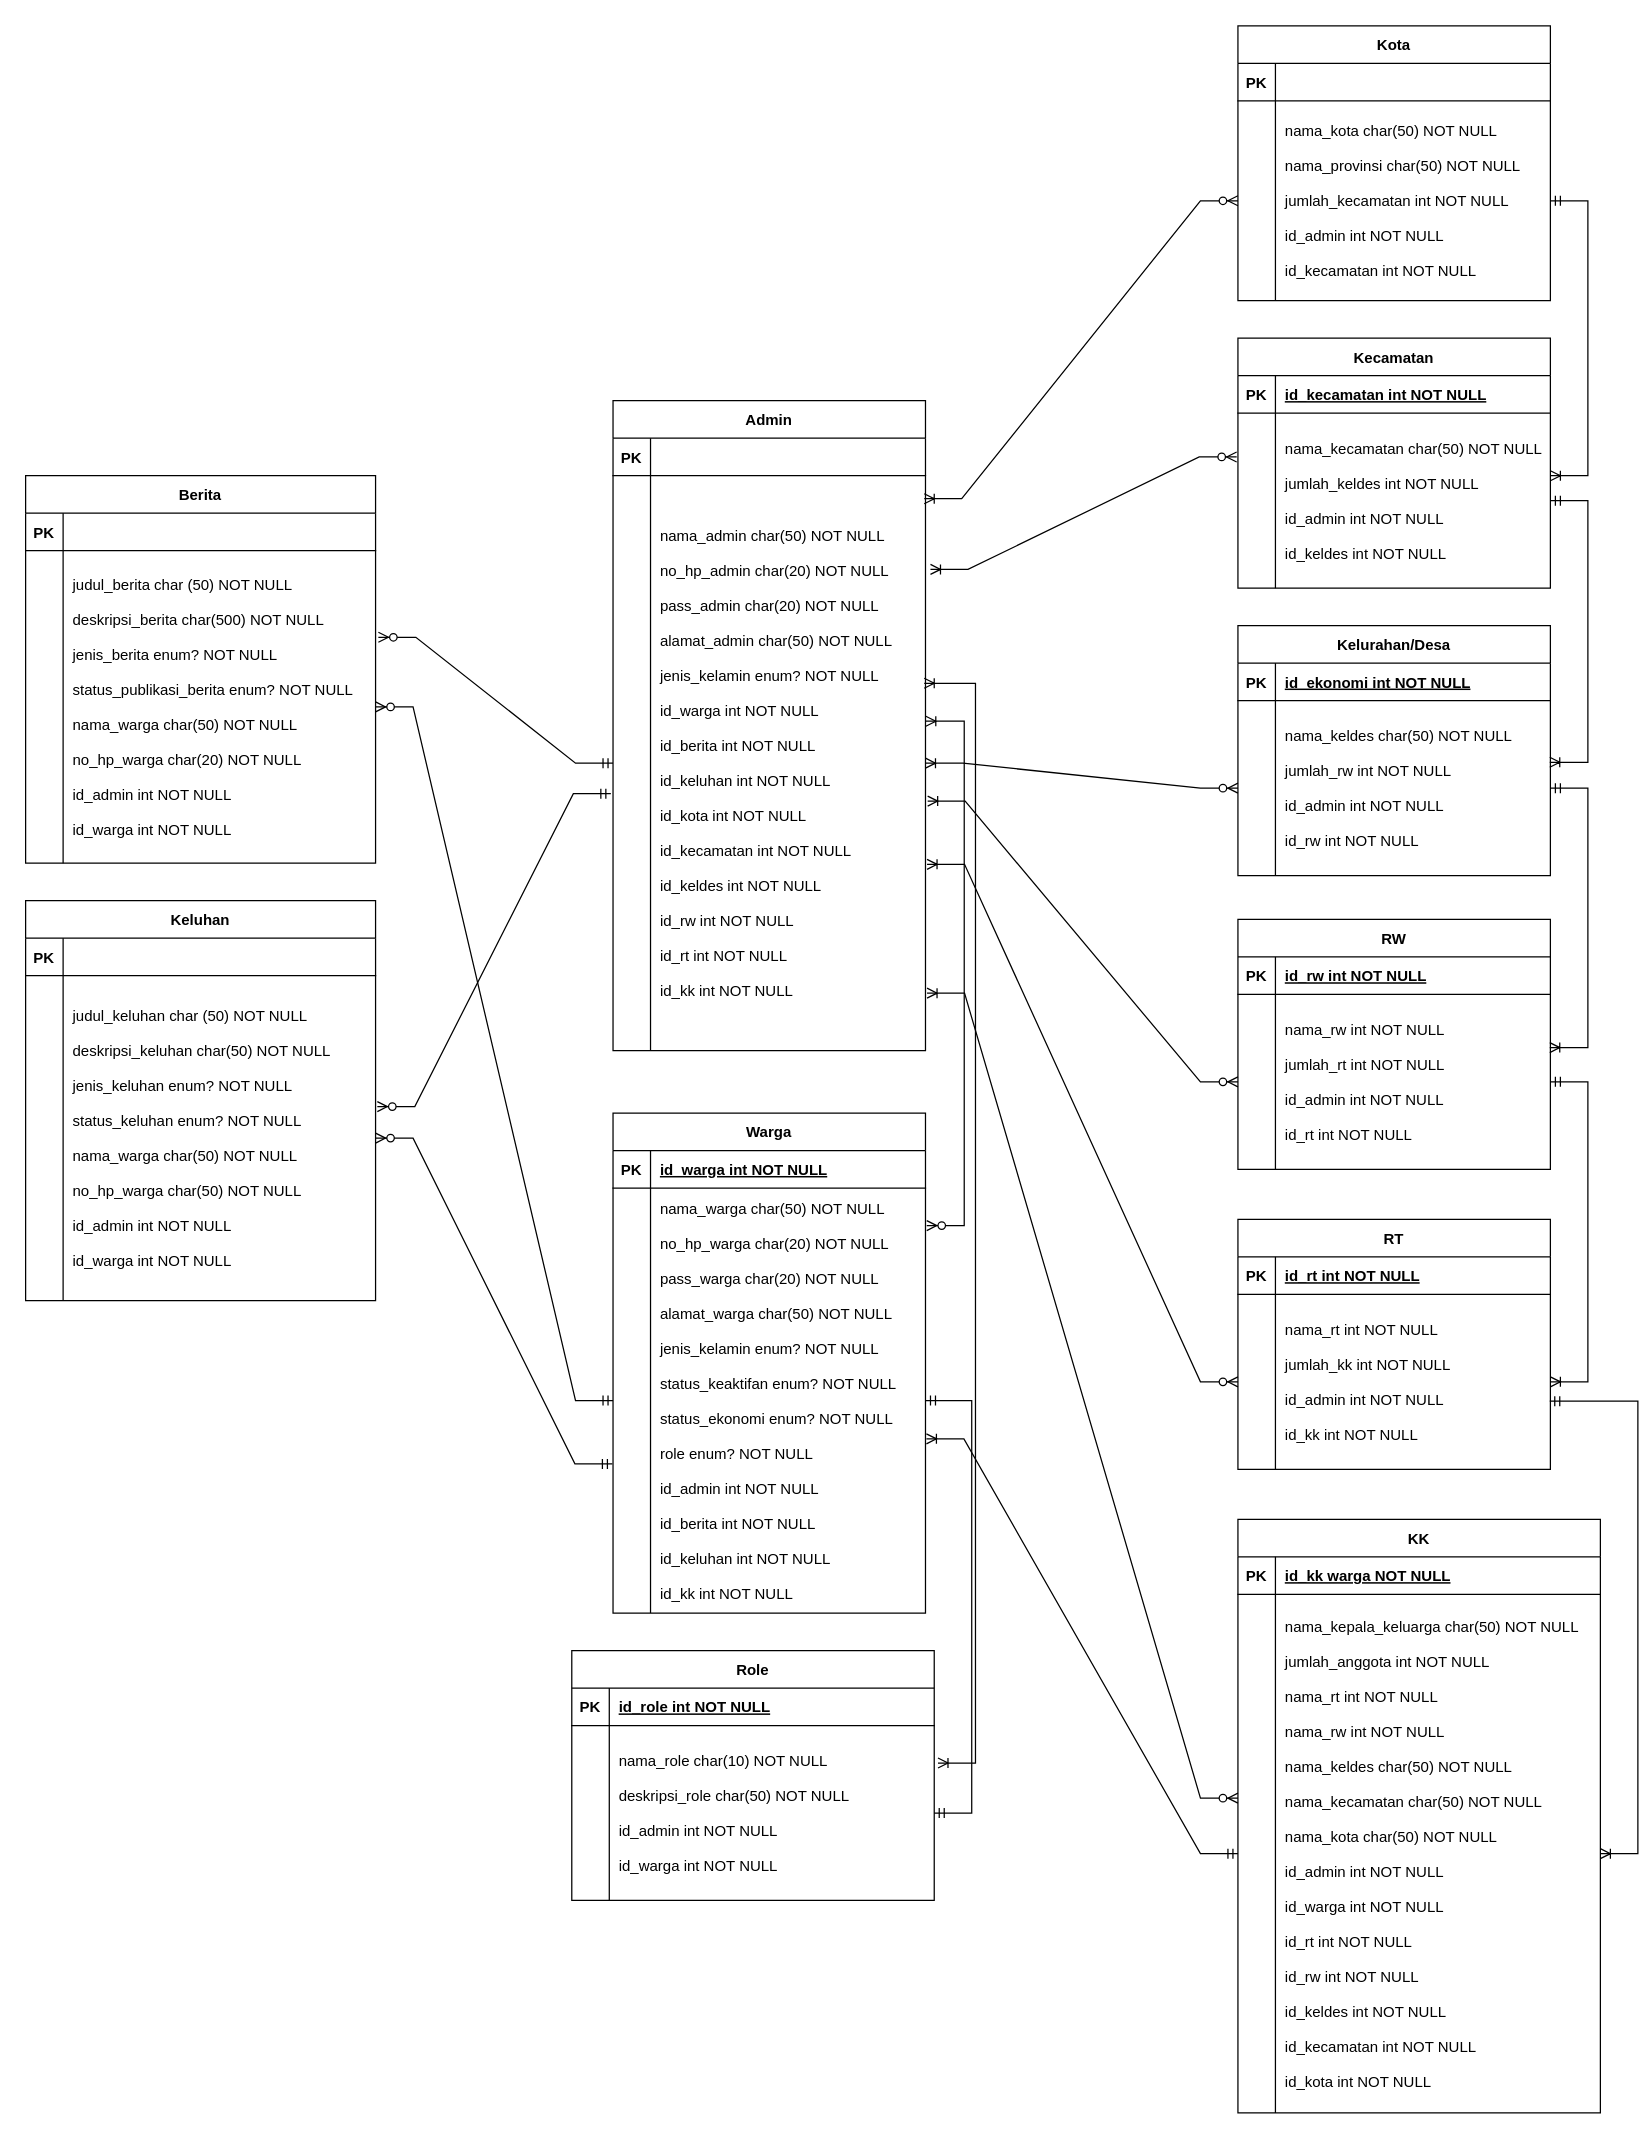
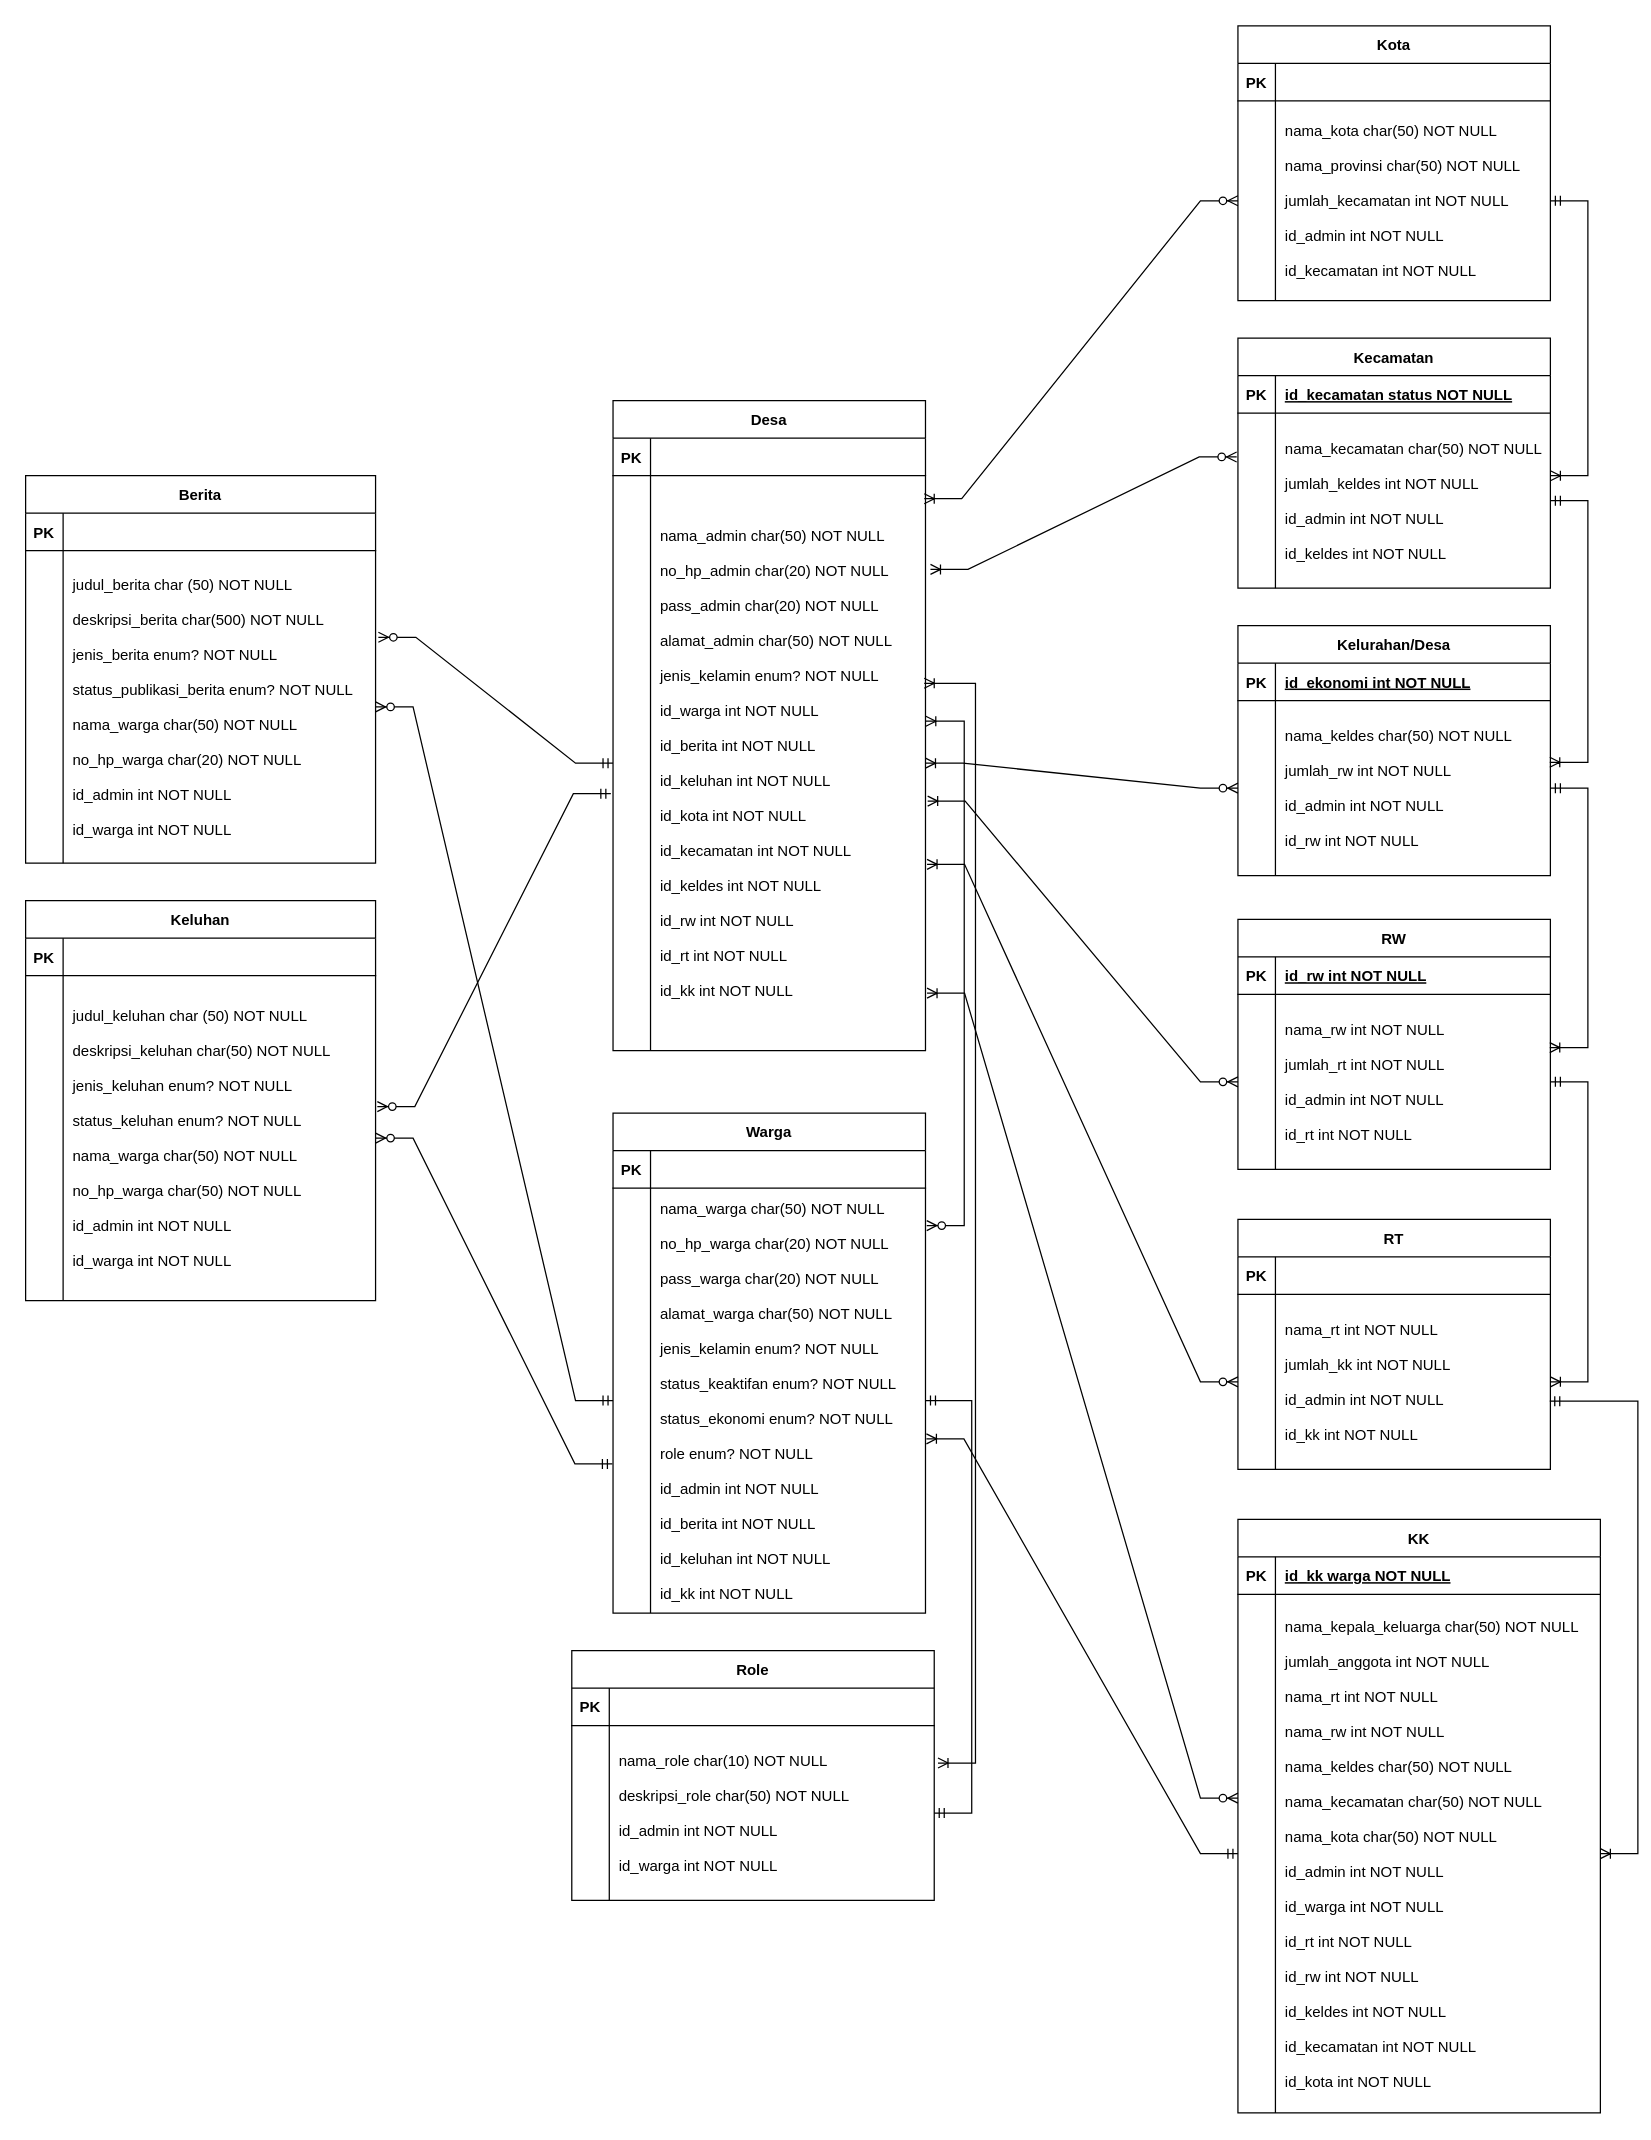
(1380, 395) -> (1395, 395)
(769, 420) -> (769, 420)
(788, 1169) -> none
(1413, 1276) -> none
(772, 1707) -> none
